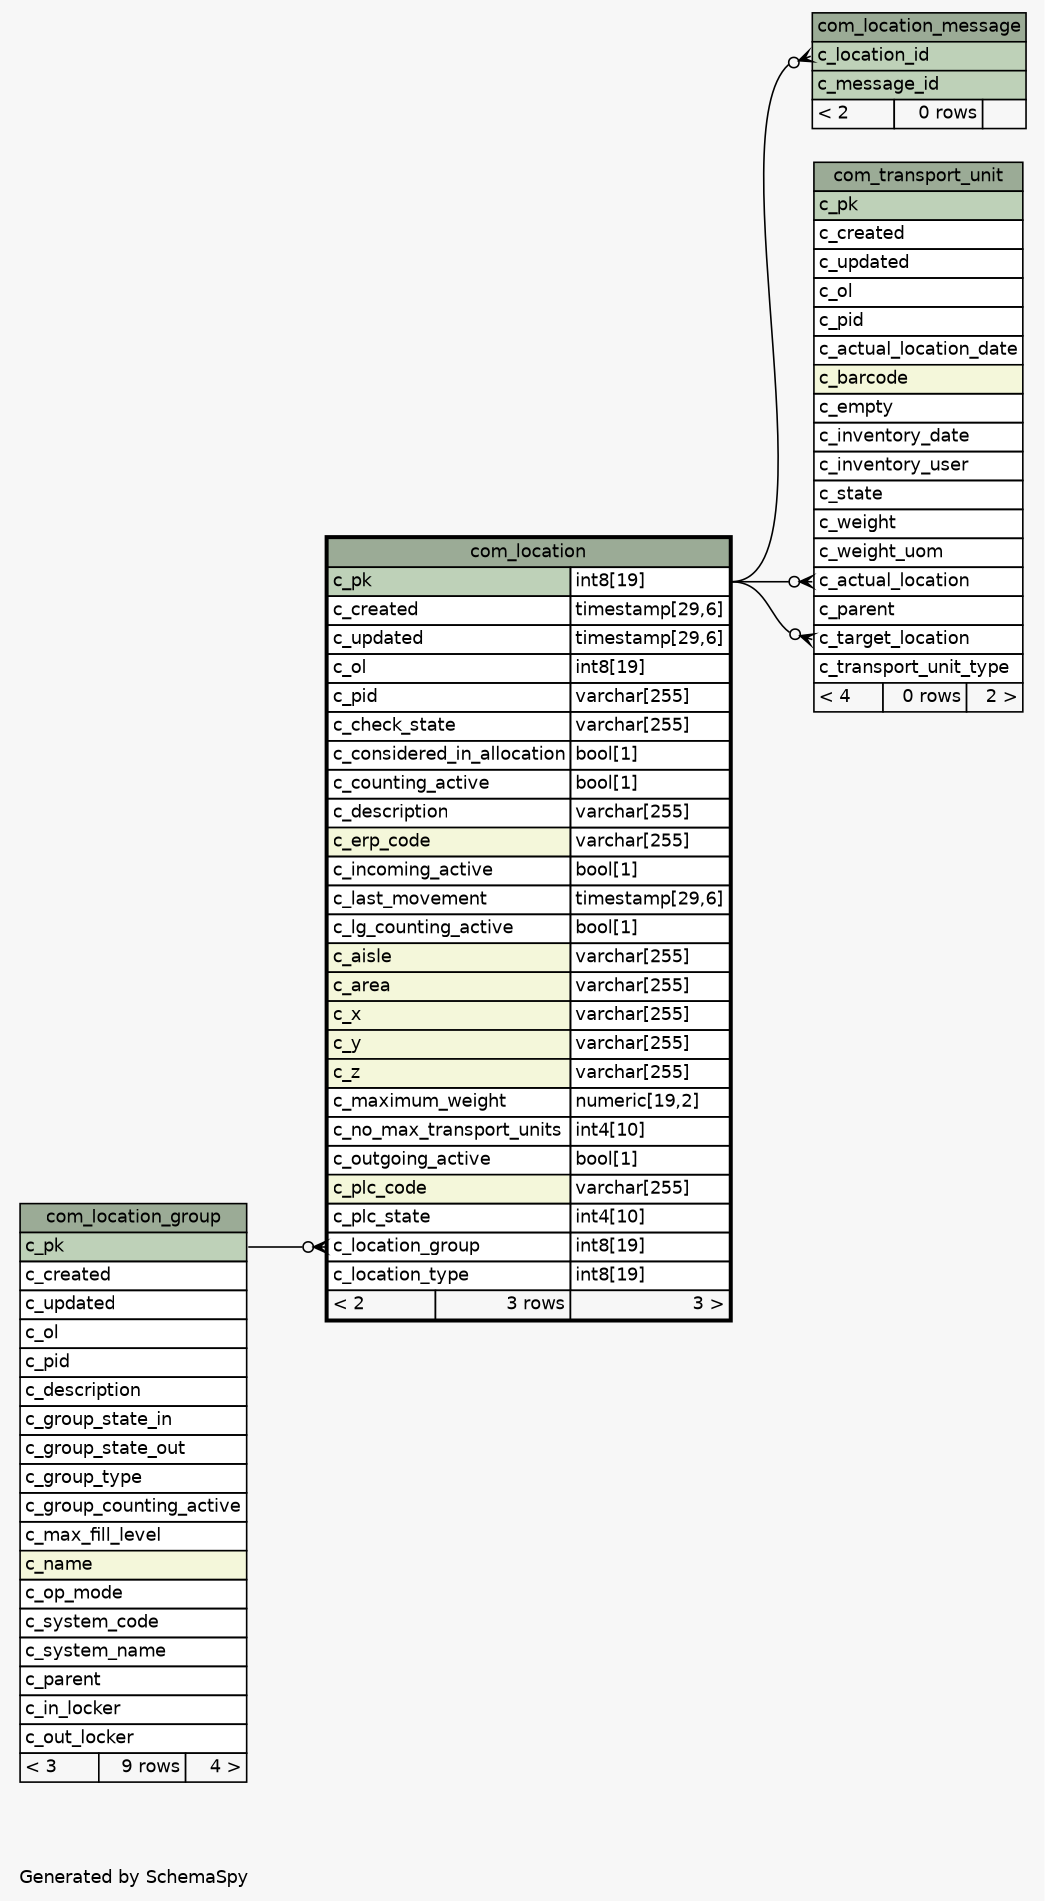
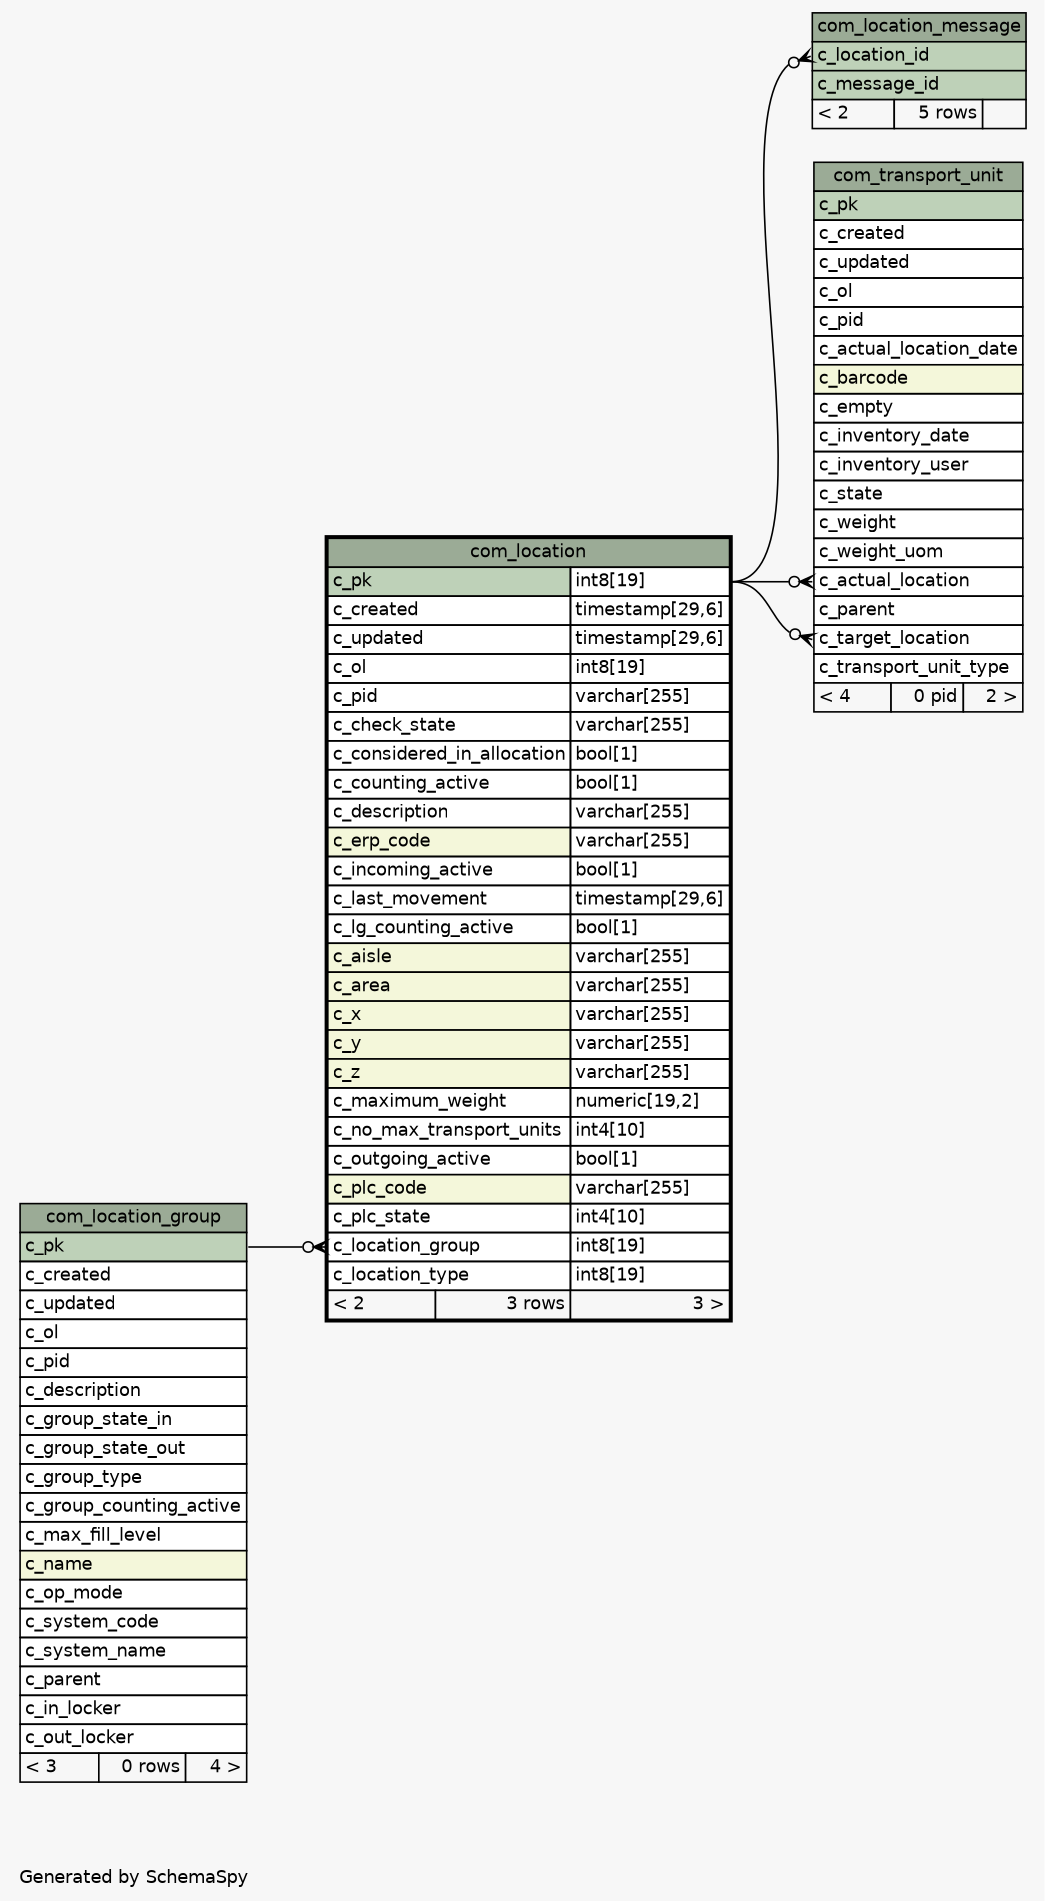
(948, 113) -> (948, 113)
(932, 697) -> (936, 697)
(151, 1767) -> (151, 1767)
